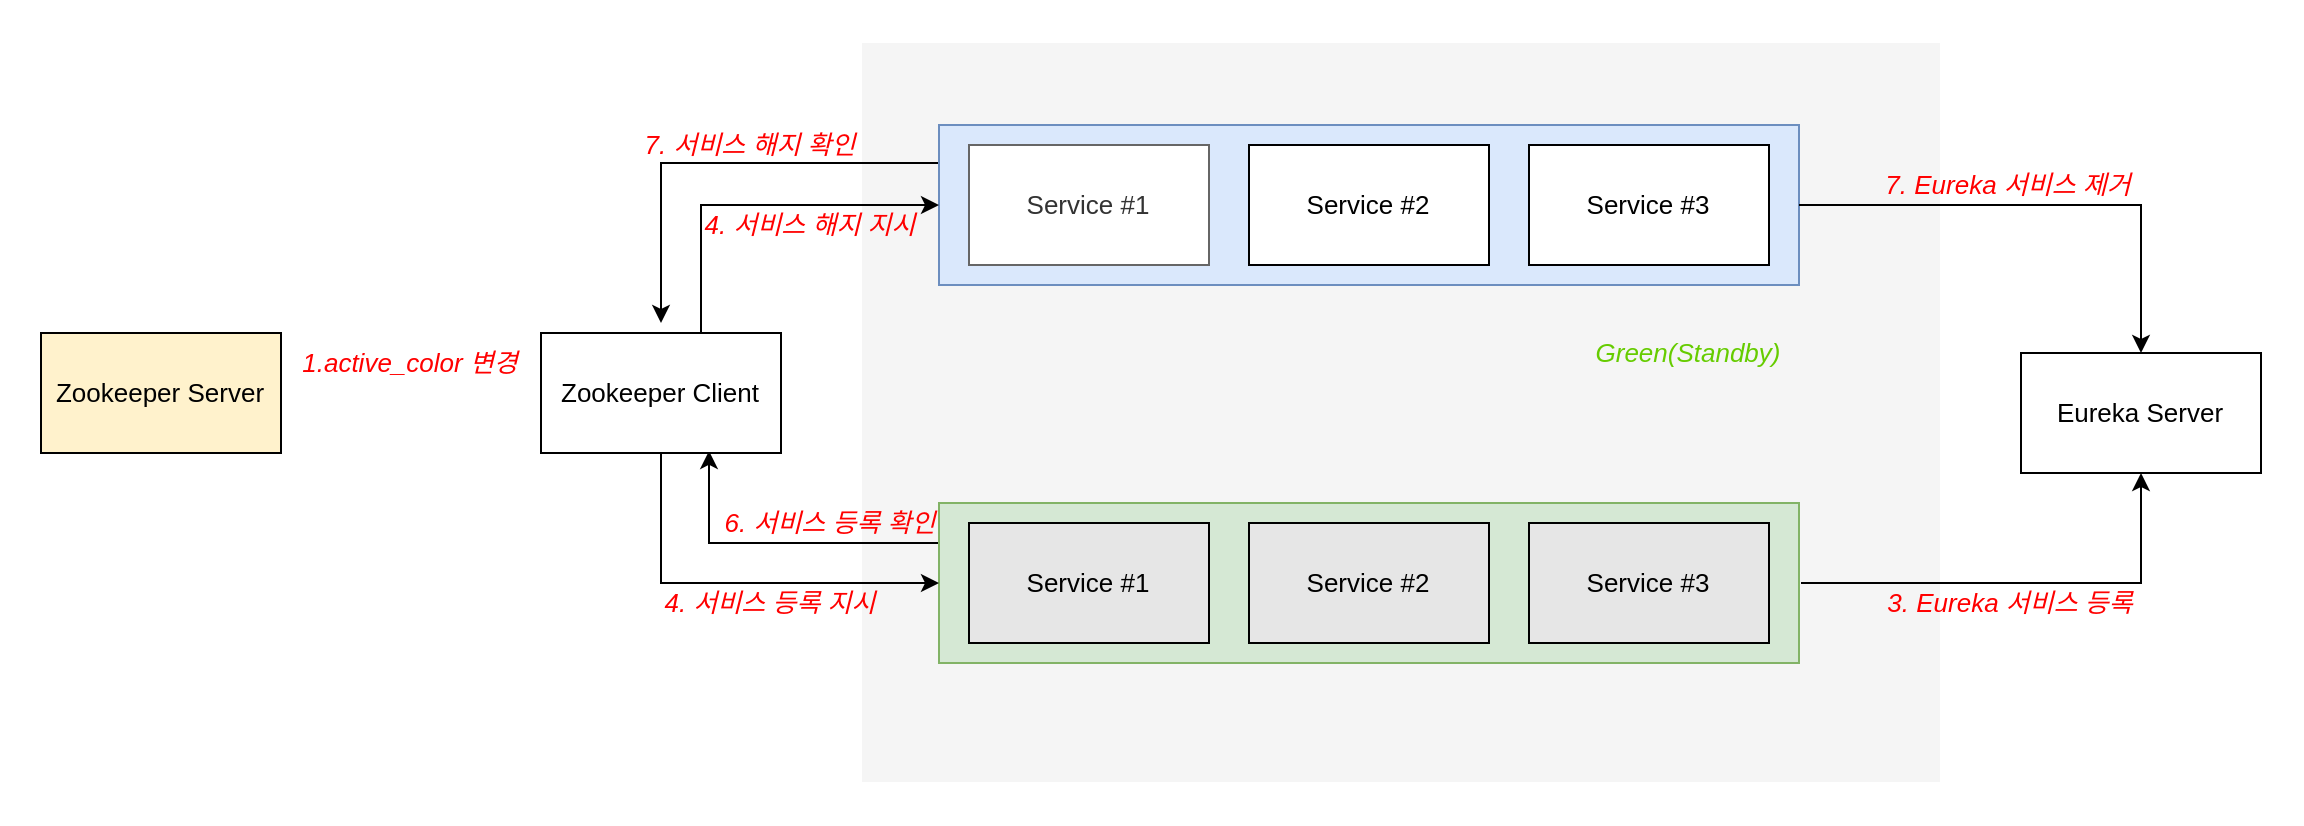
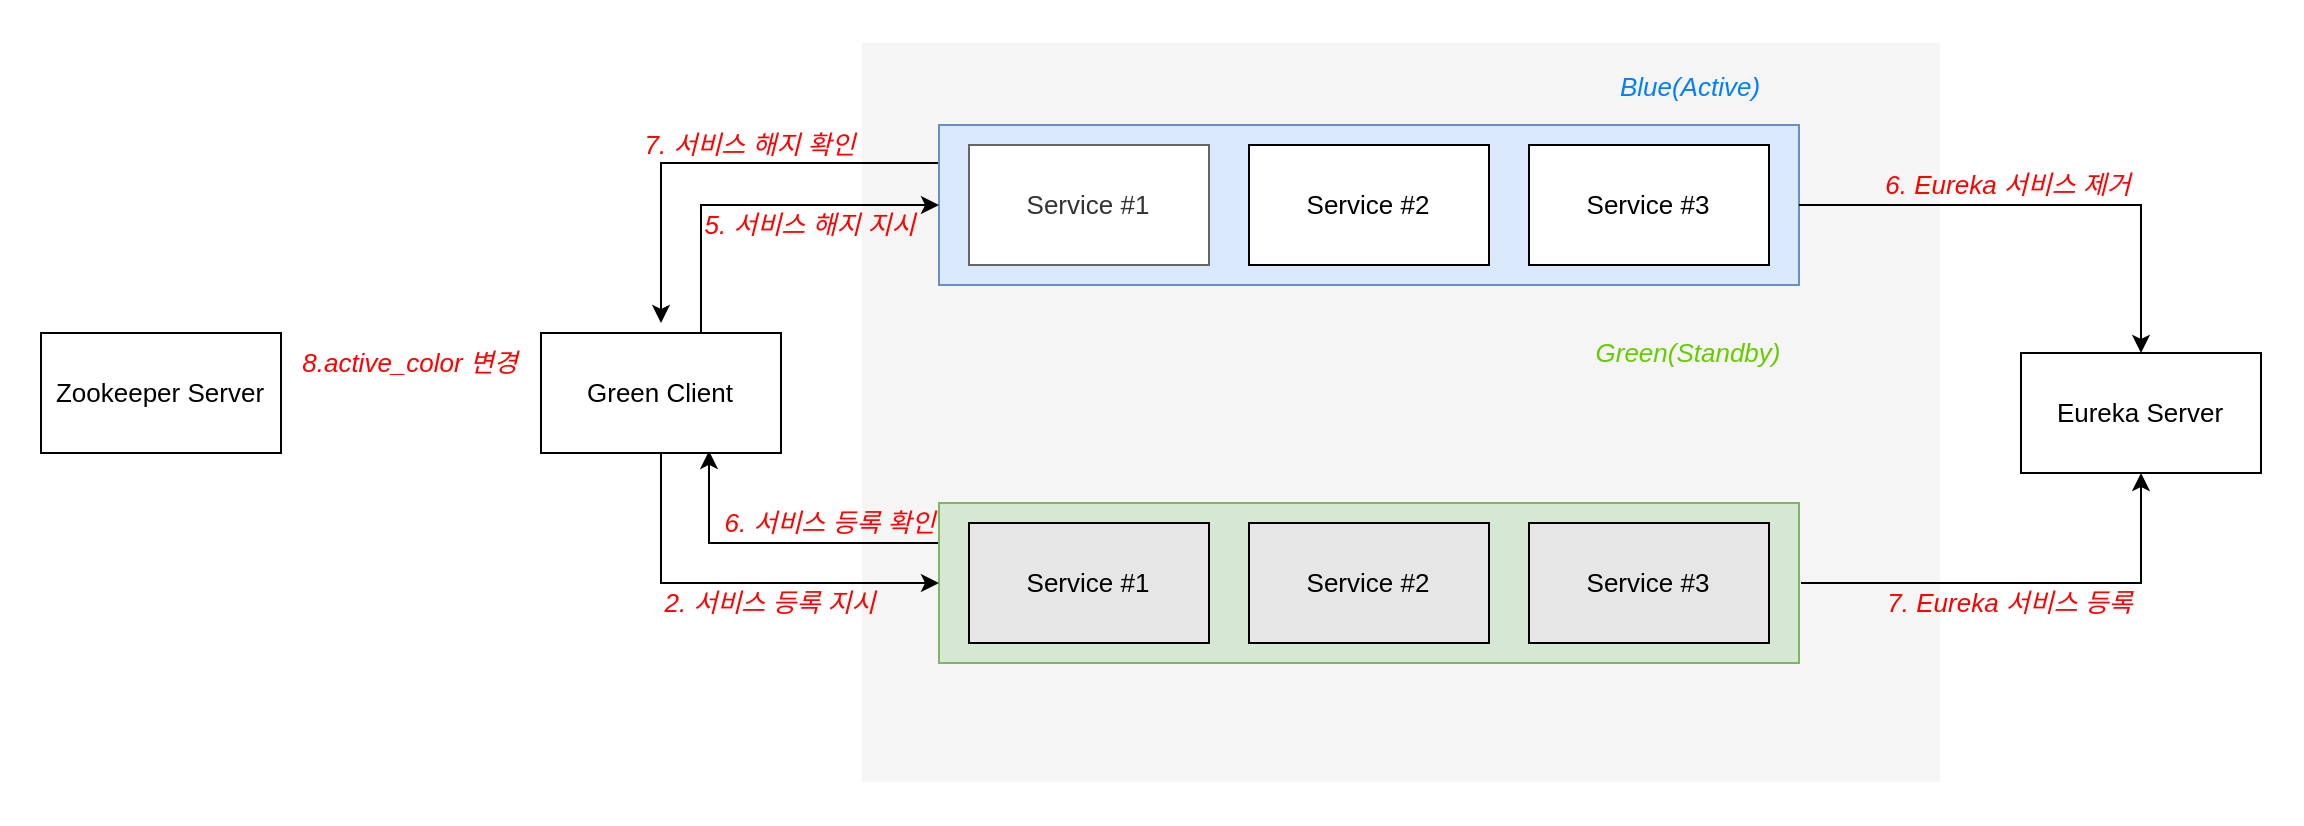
none -> (1691, 86)
(2009, 185) -> (2009, 185)
(811, 225) -> (811, 225)
(411, 363) -> (411, 363)
(161, 393) -> (161, 393)
(661, 393) -> (661, 393)
(771, 603) -> (771, 603)
(2011, 603) -> (2011, 603)
